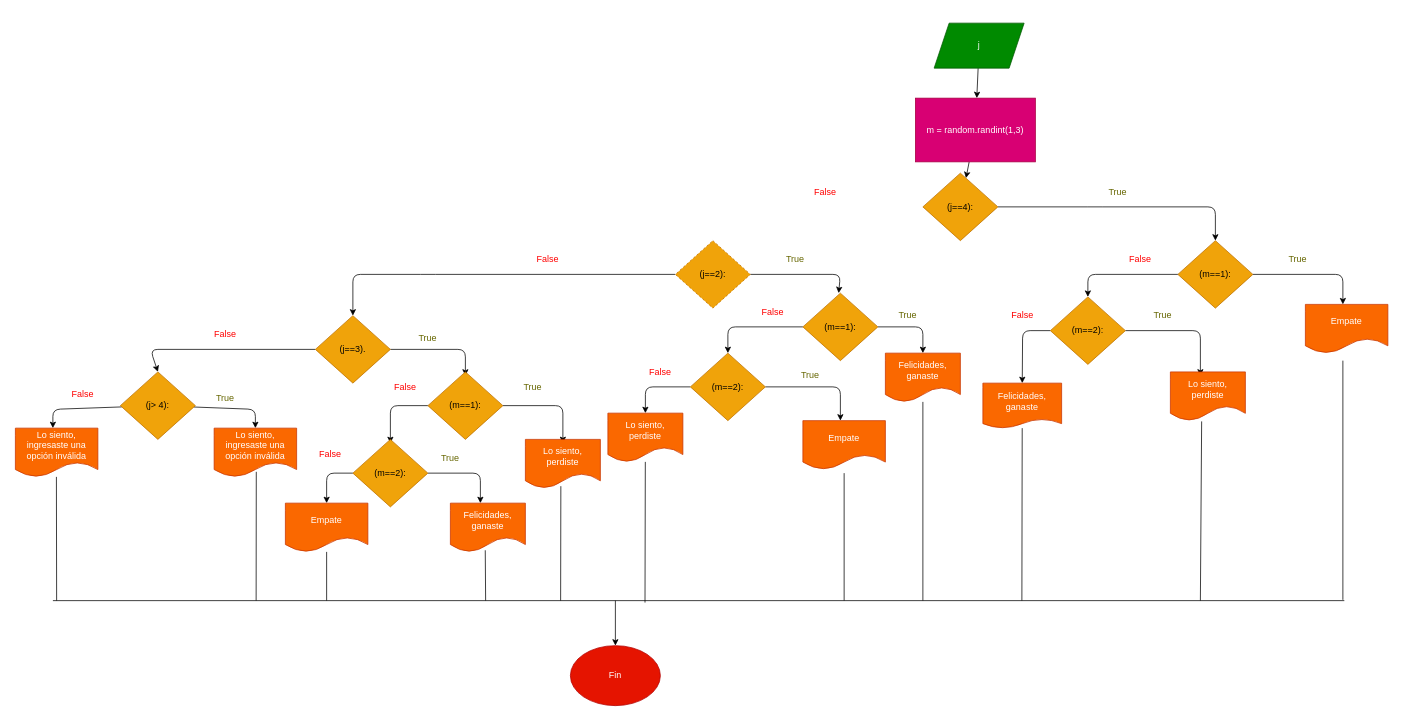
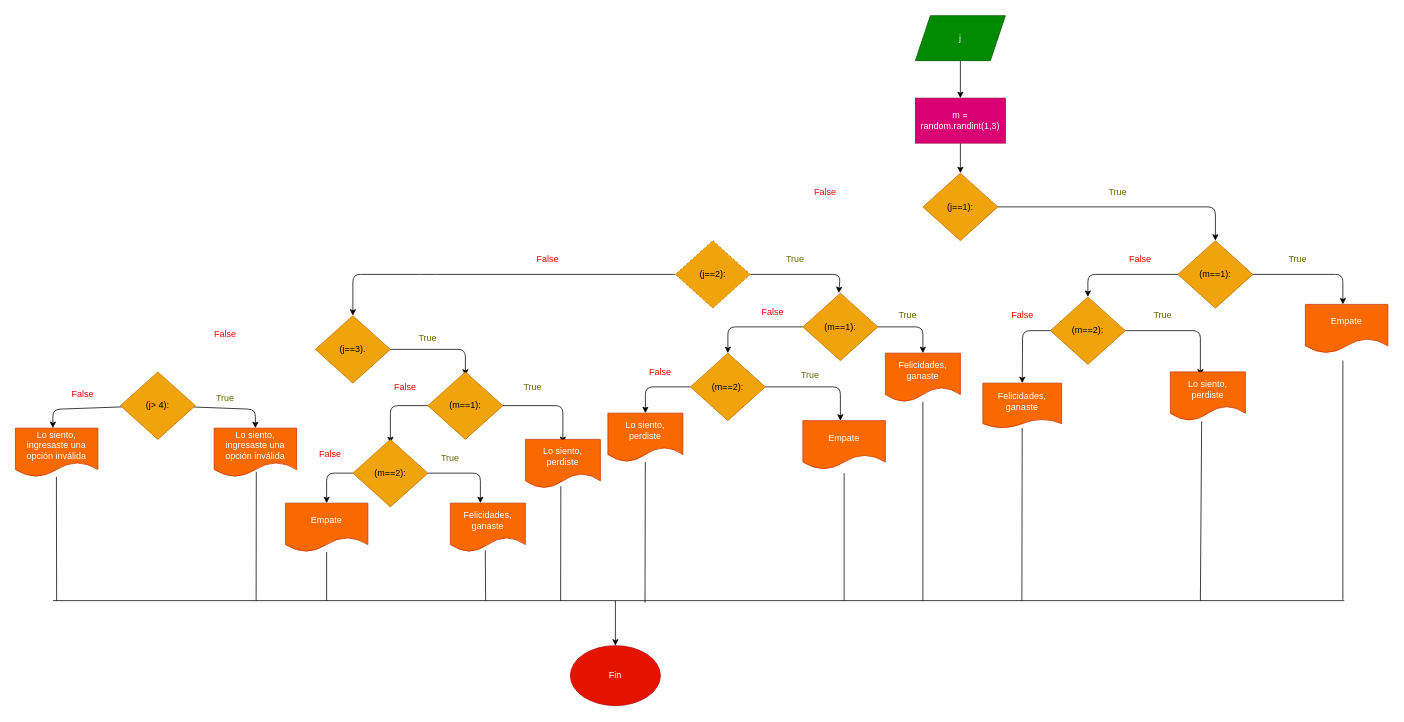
(979, 45) -> (960, 38)
(975, 130) -> (960, 120)
(960, 207) -> (960, 207)
(226, 349) -> none
